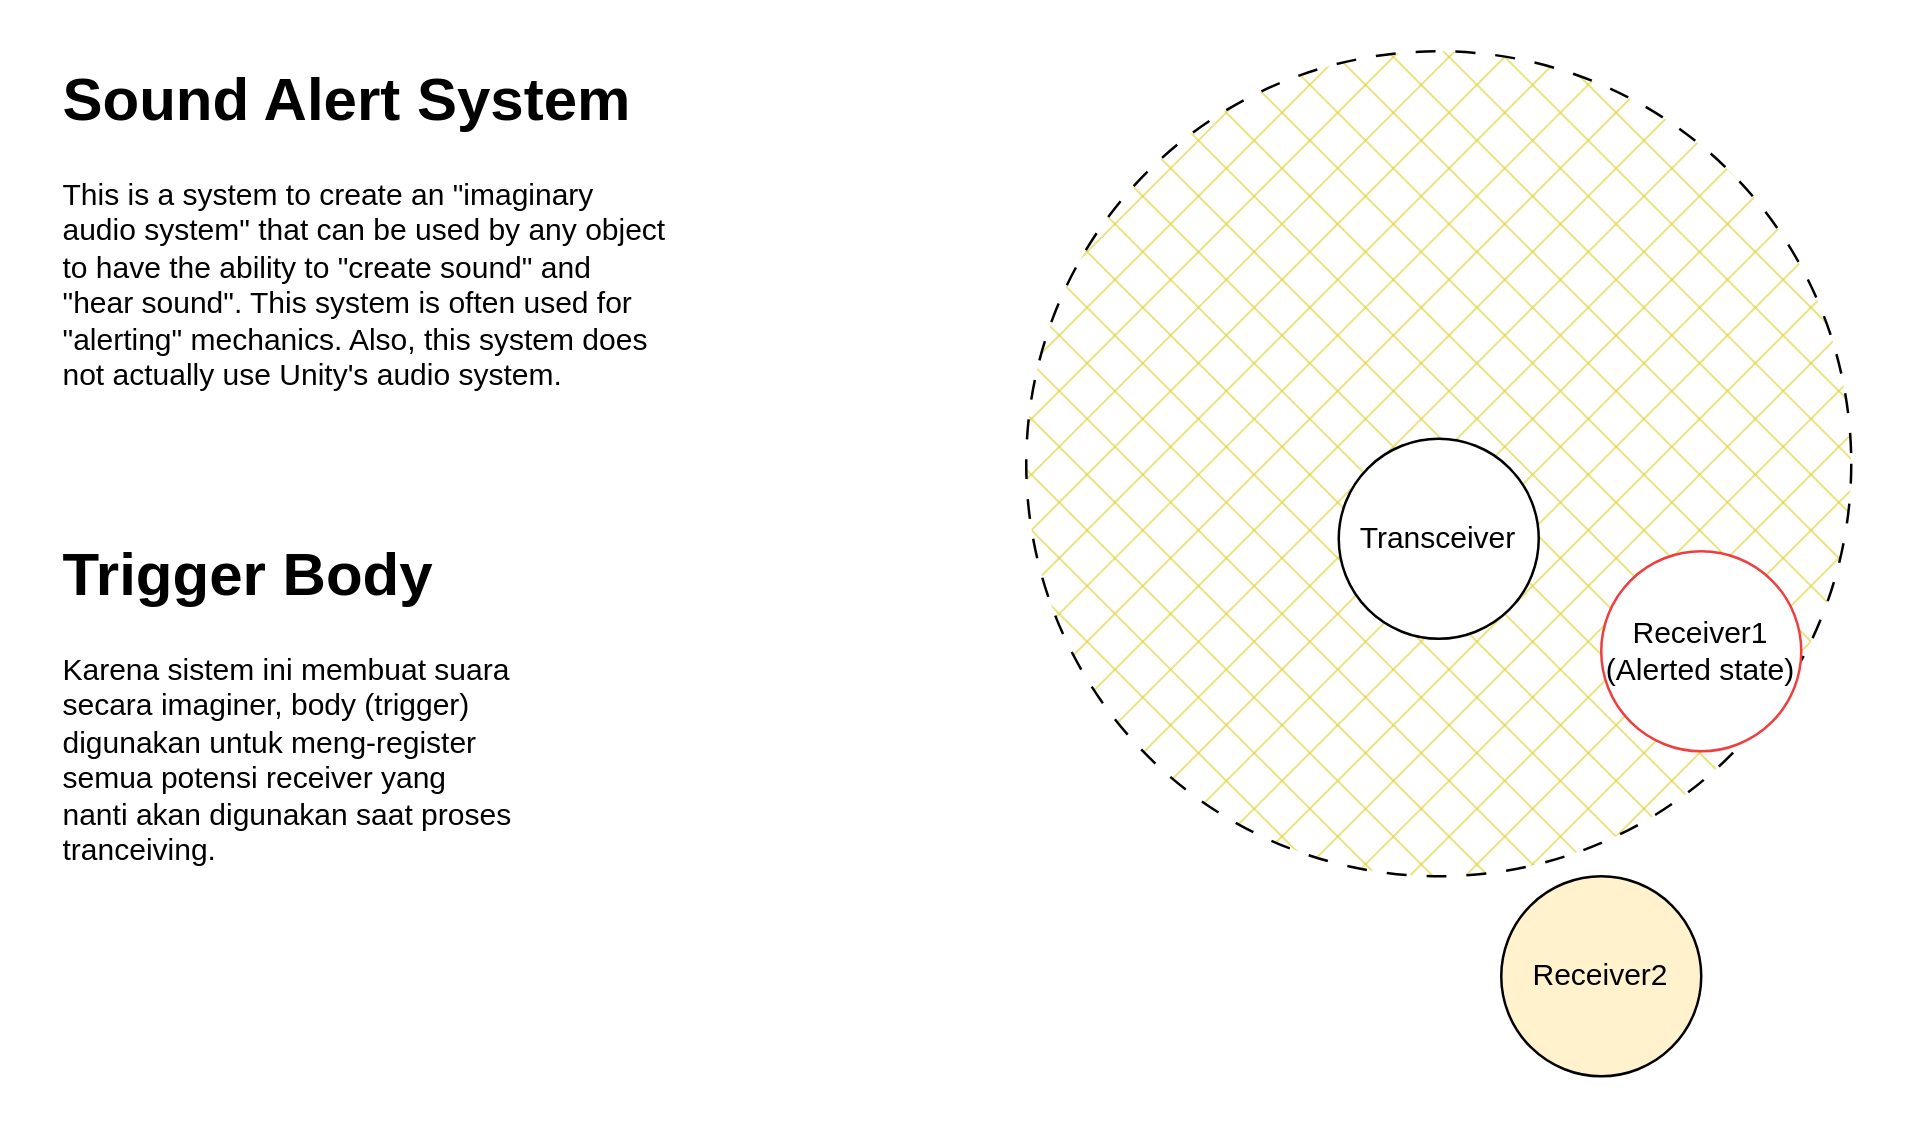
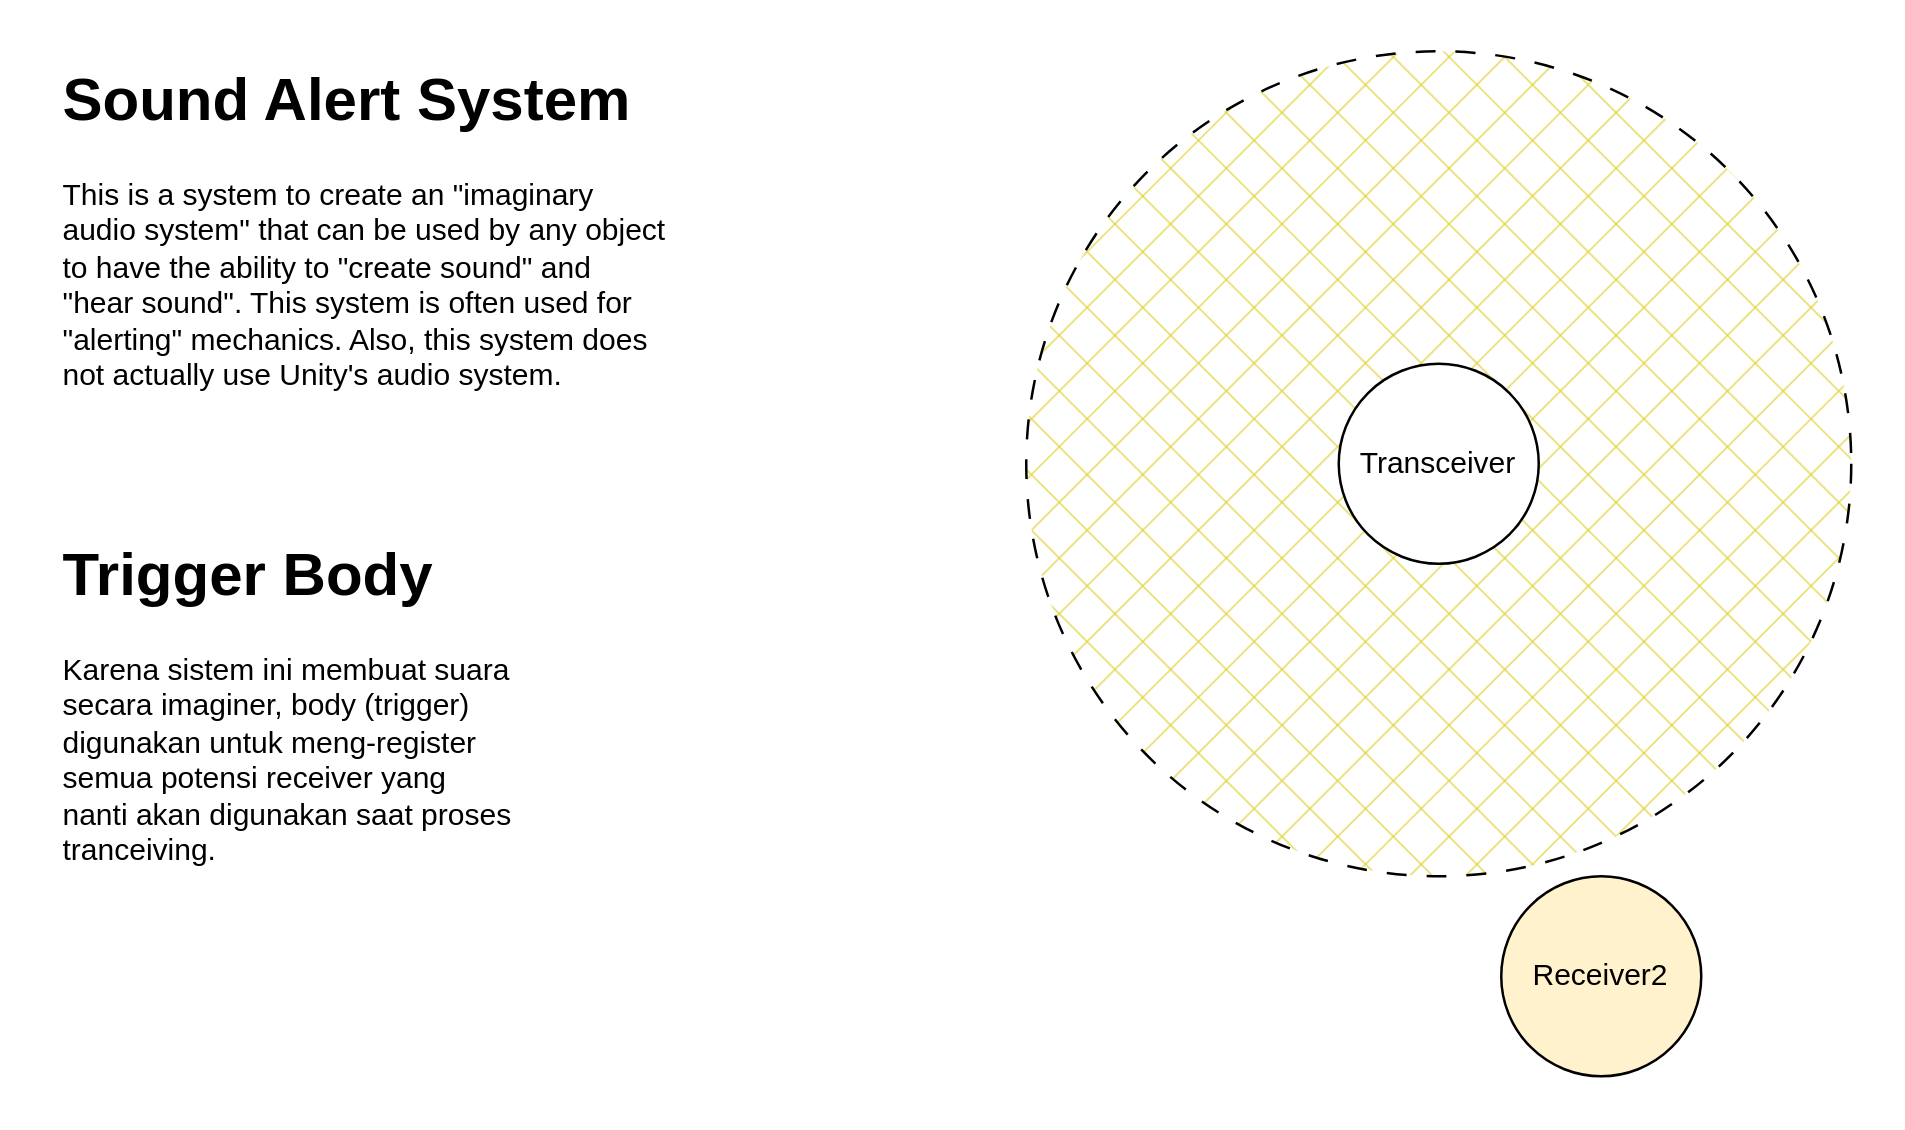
(1439, 539) -> (1439, 464)
(1701, 651) -> none
